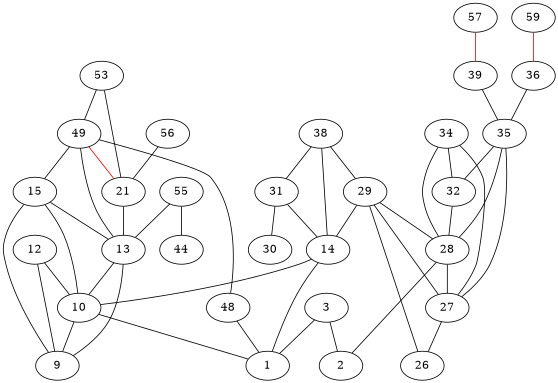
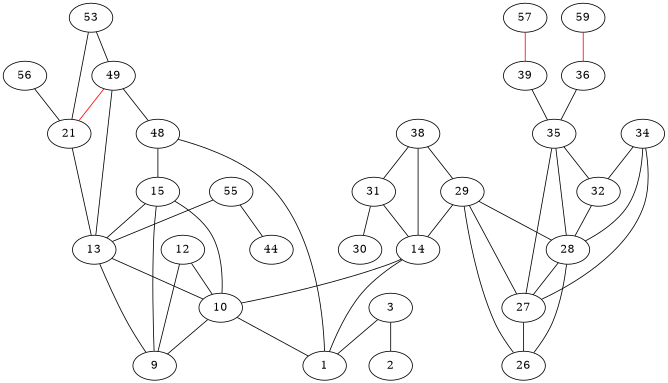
(57, 163) -> (158, 163)
(394, 308) -> (557, 311)
